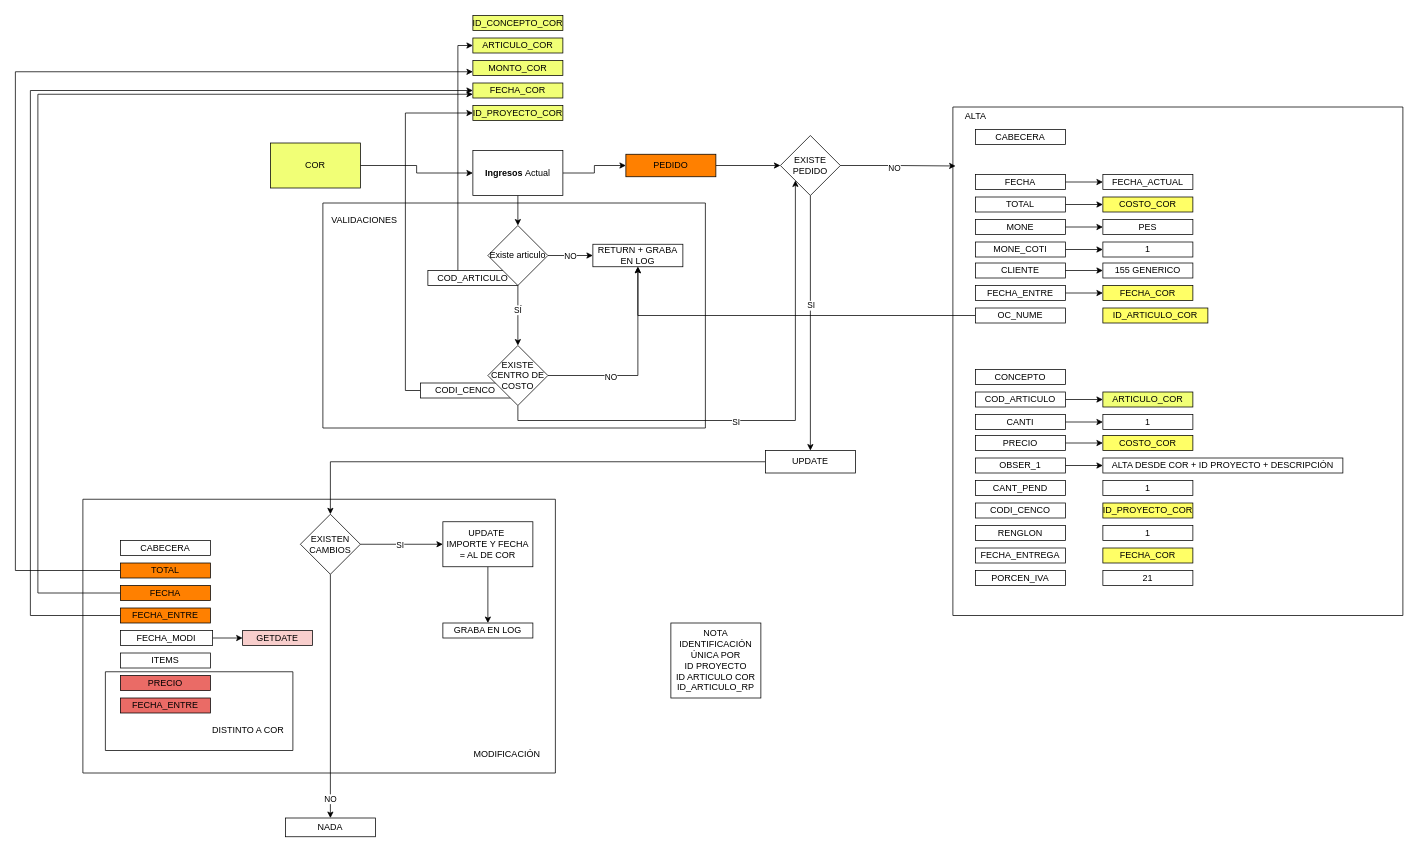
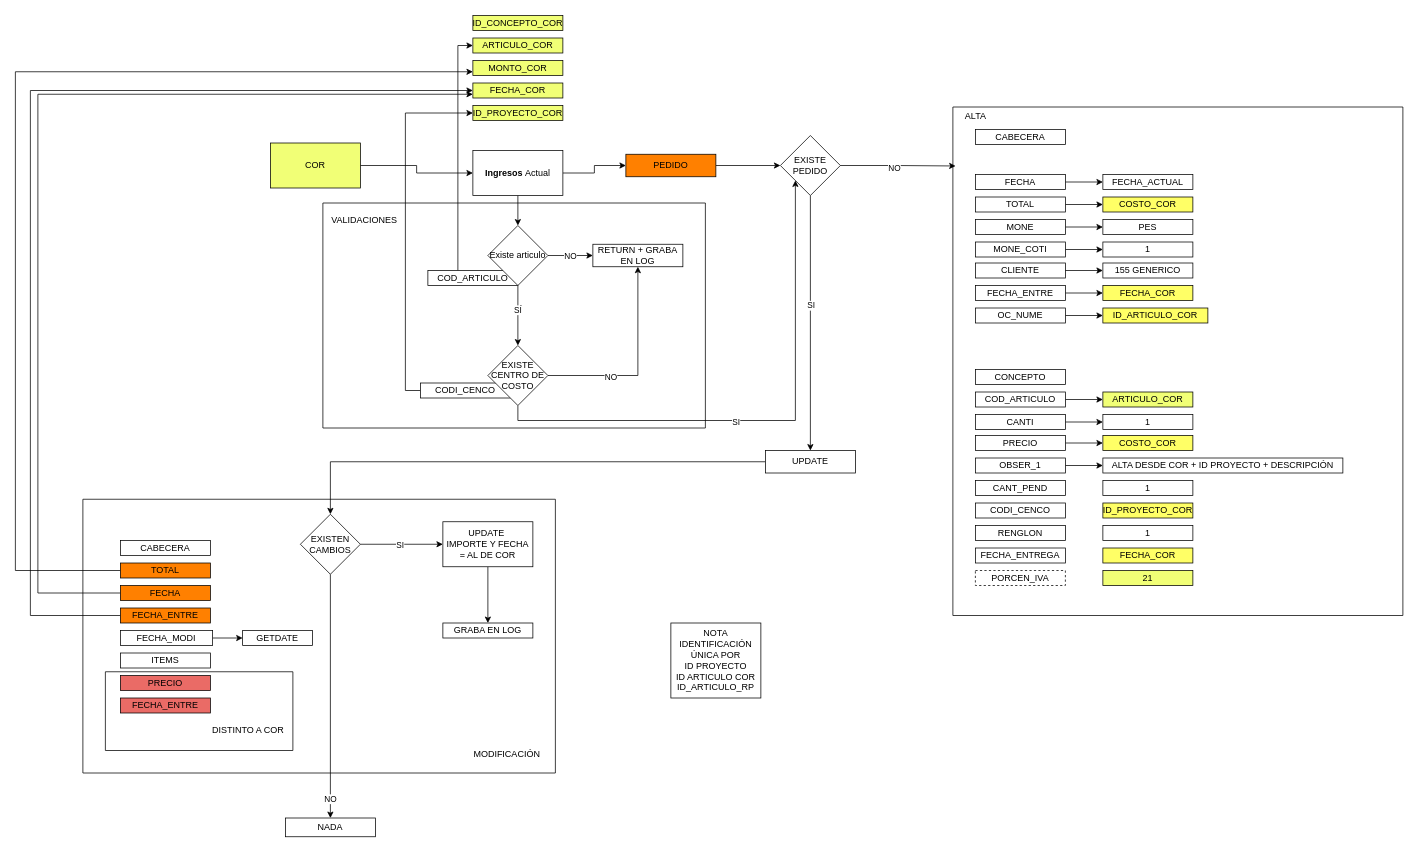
(807, 315) -> (1082, 315)
(1020, 578) -> (1020, 578)
(1148, 578) -> (1148, 578)
(278, 638) -> (278, 638)
